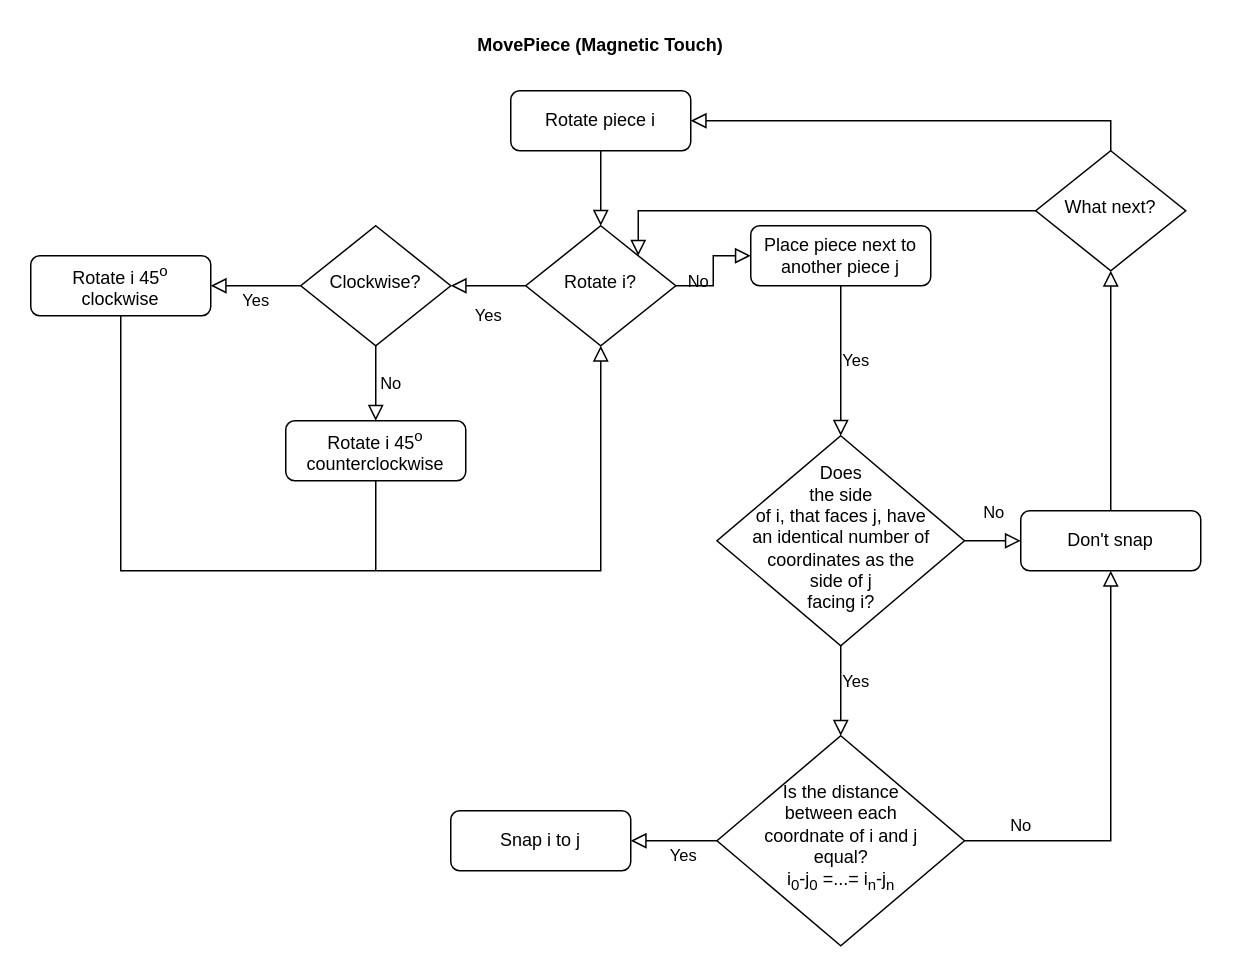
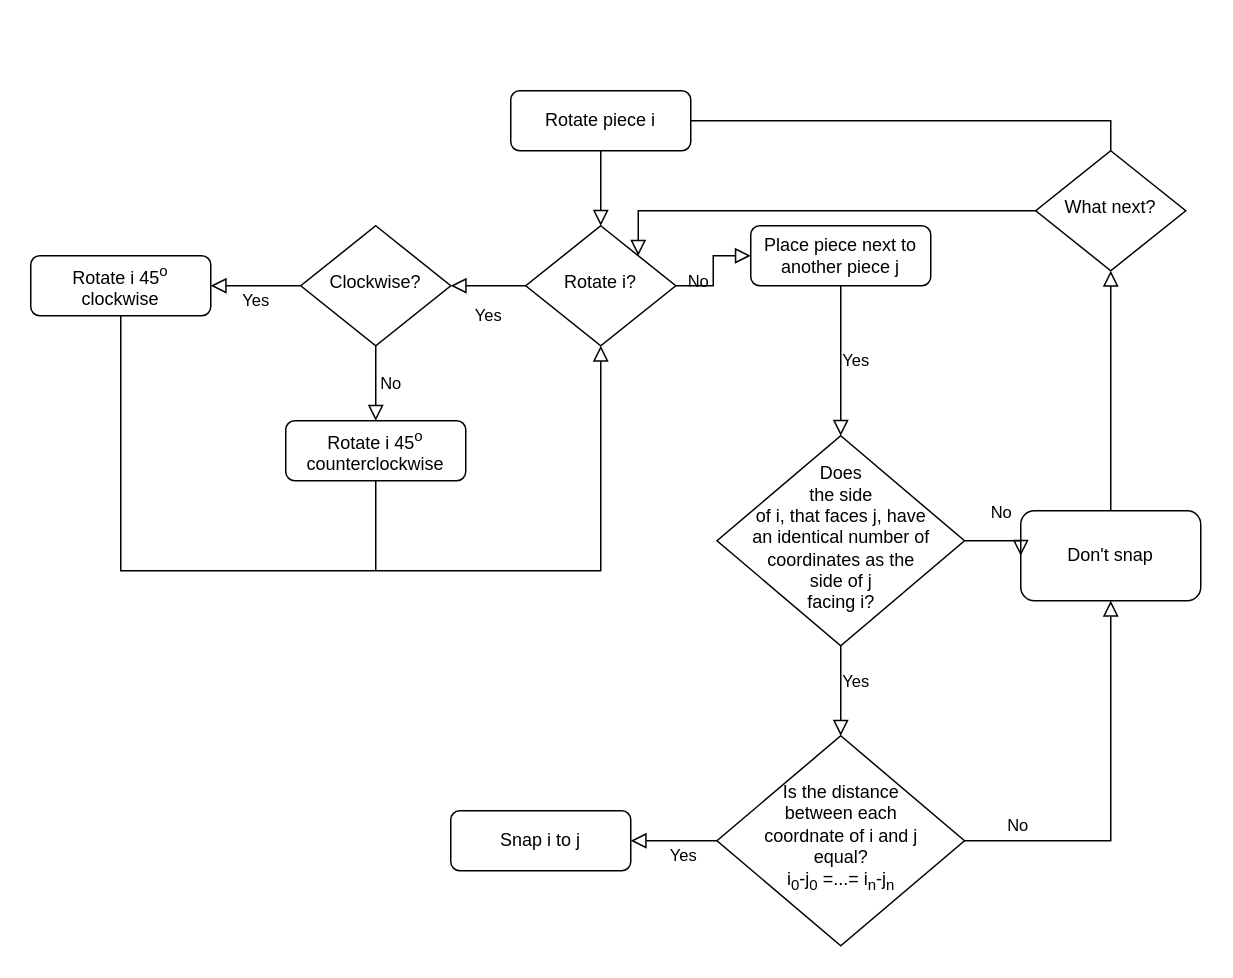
(601, 46) -> none
(707, 121) -> (700, 121)
(1111, 541) -> (1111, 556)
